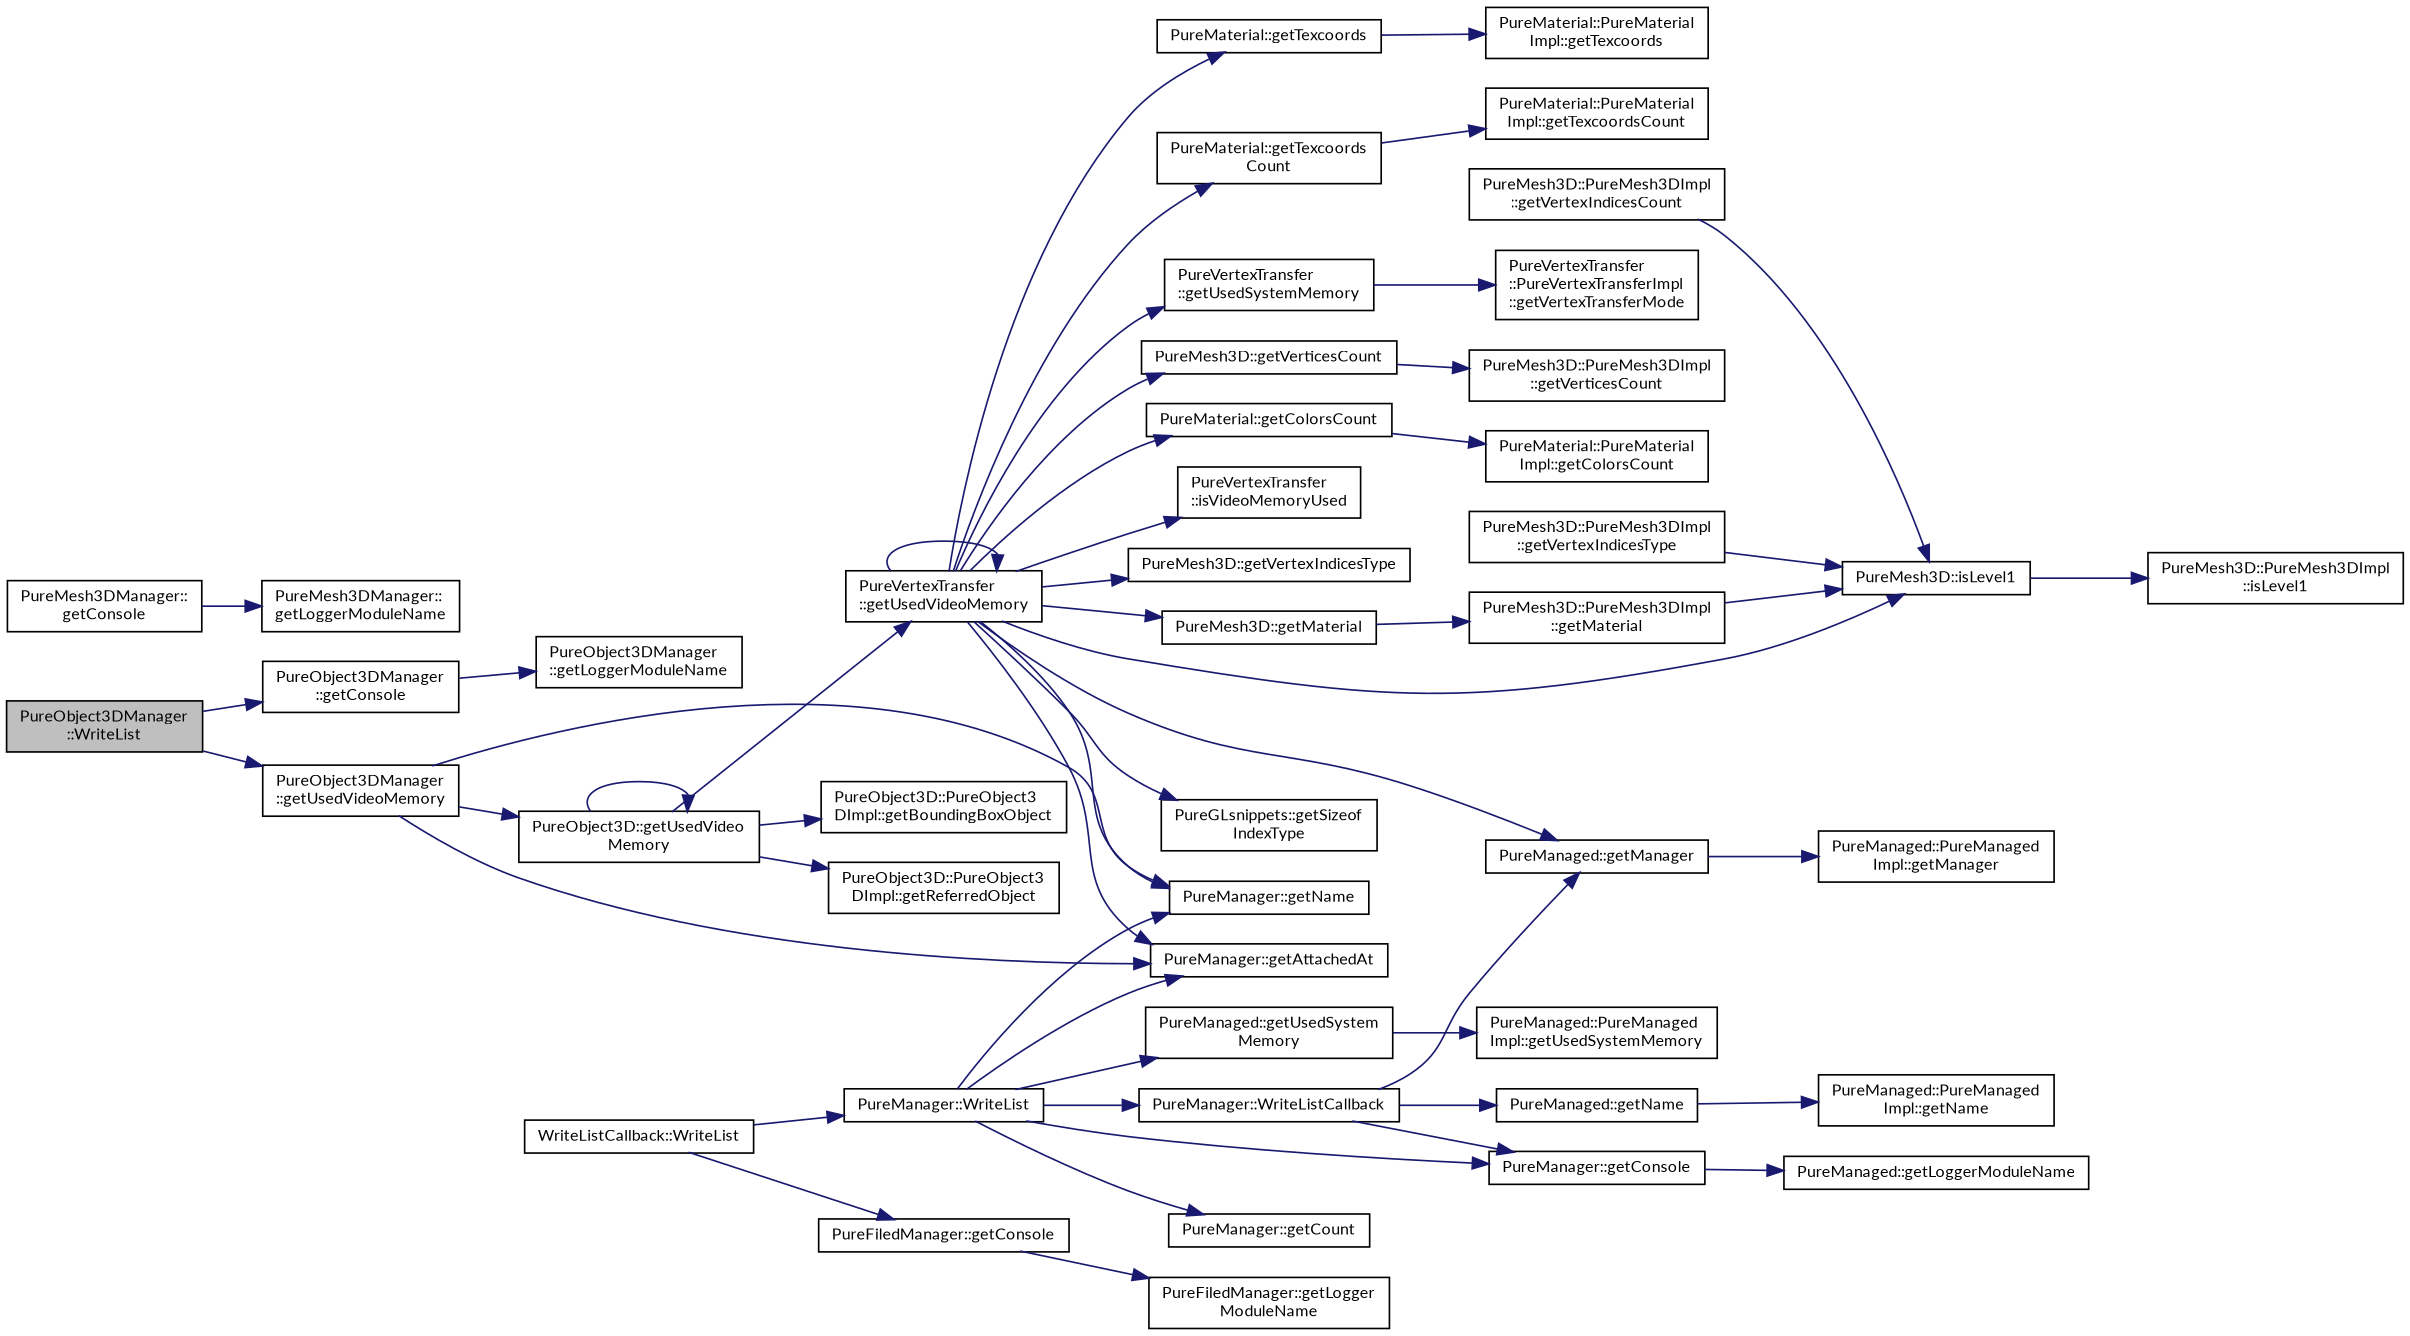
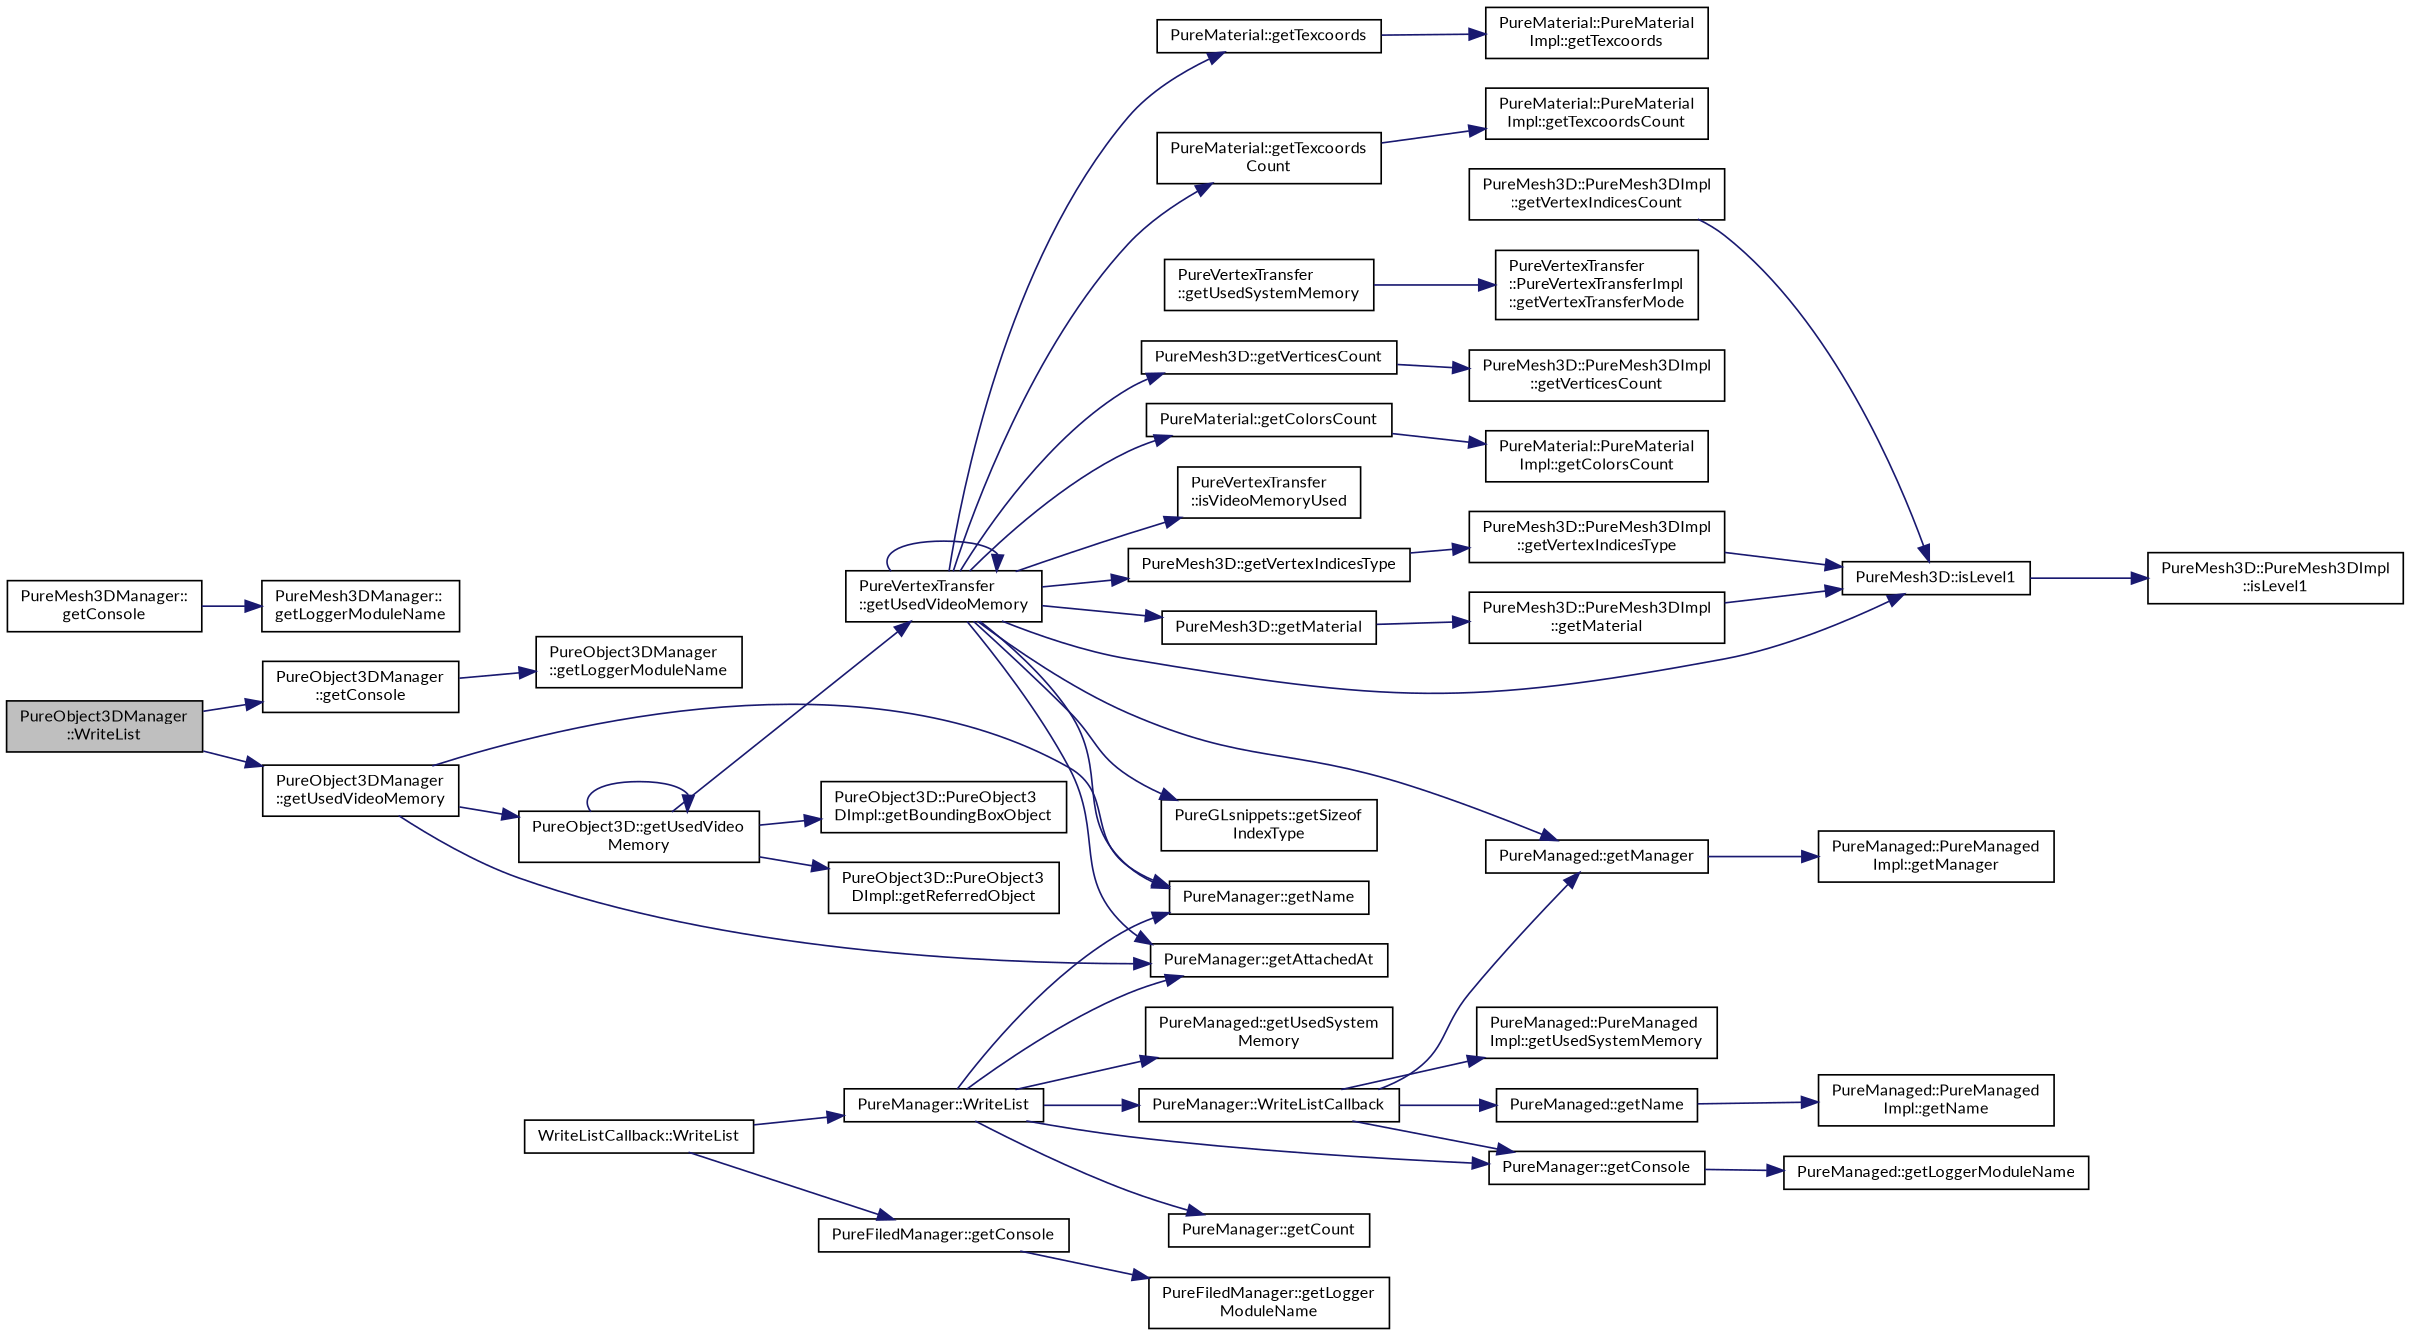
(1034, 428) -> none
none -> (1432, 551)
(1426, 1033) -> (1433, 1069)
